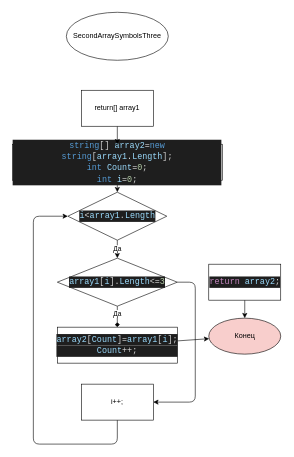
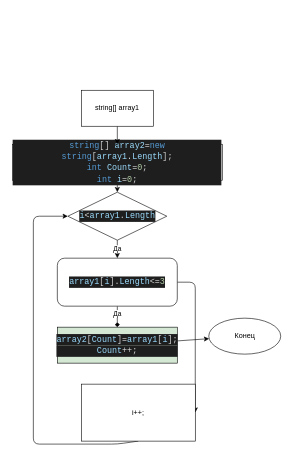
(117, 36) -> none
(117, 108) -> (117, 108)
(117, 282) -> (117, 282)
(245, 282) -> none
(245, 312) -> none
(245, 336) -> (245, 336)
(117, 345) -> (117, 345)
(117, 402) -> (138, 413)
